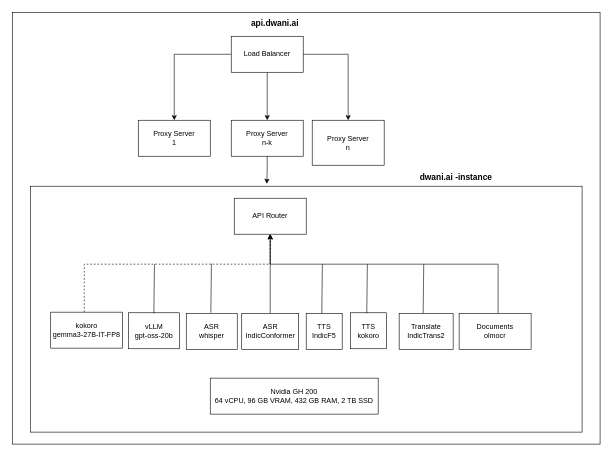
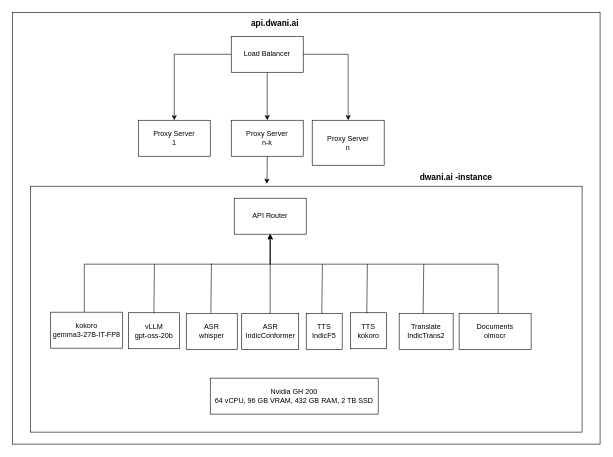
(152, 264) -> (152, 264)
